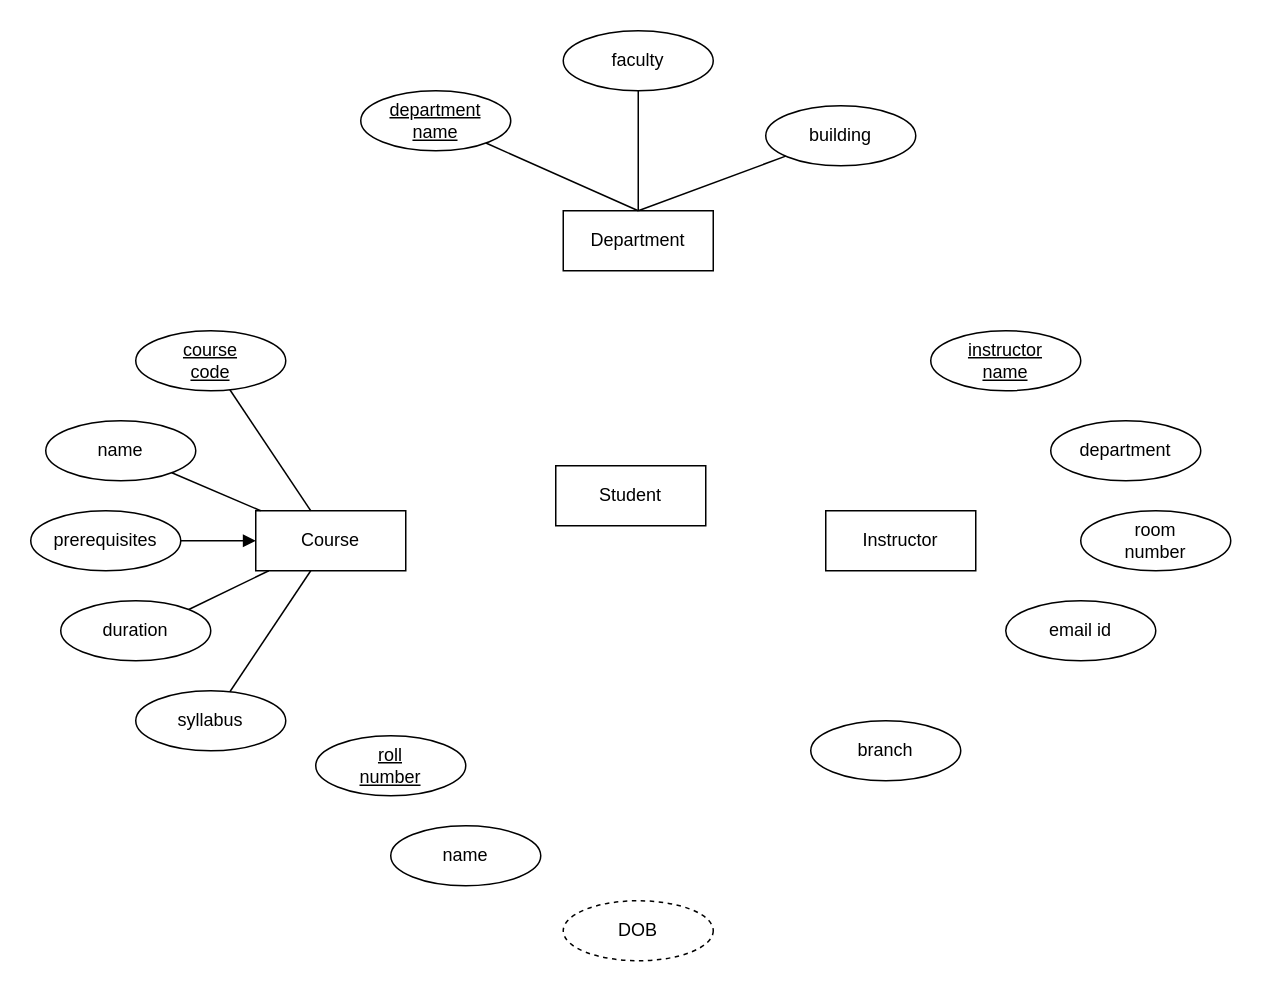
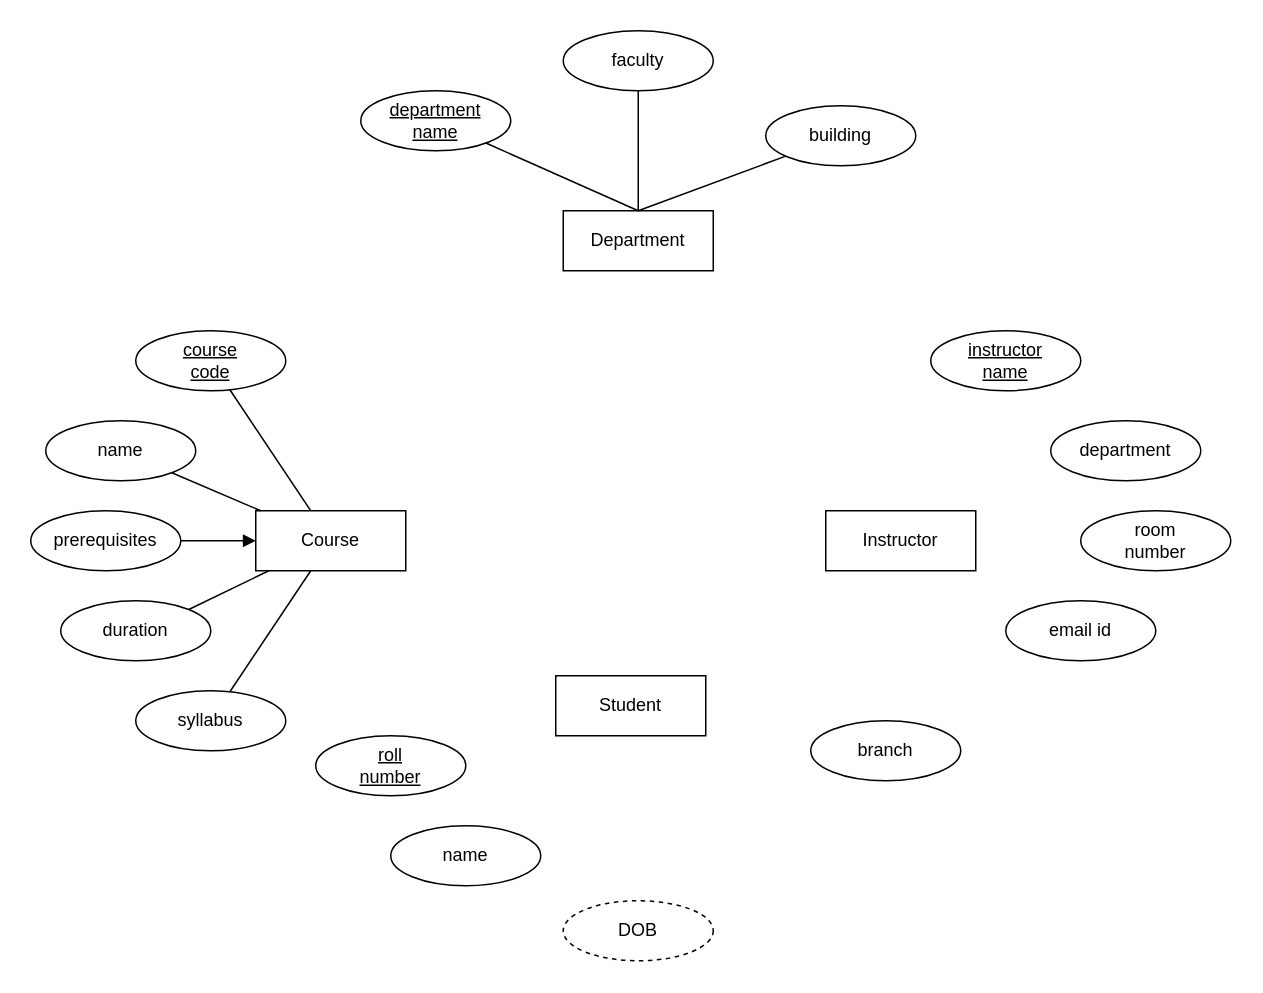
(631, 496) -> (631, 706)
